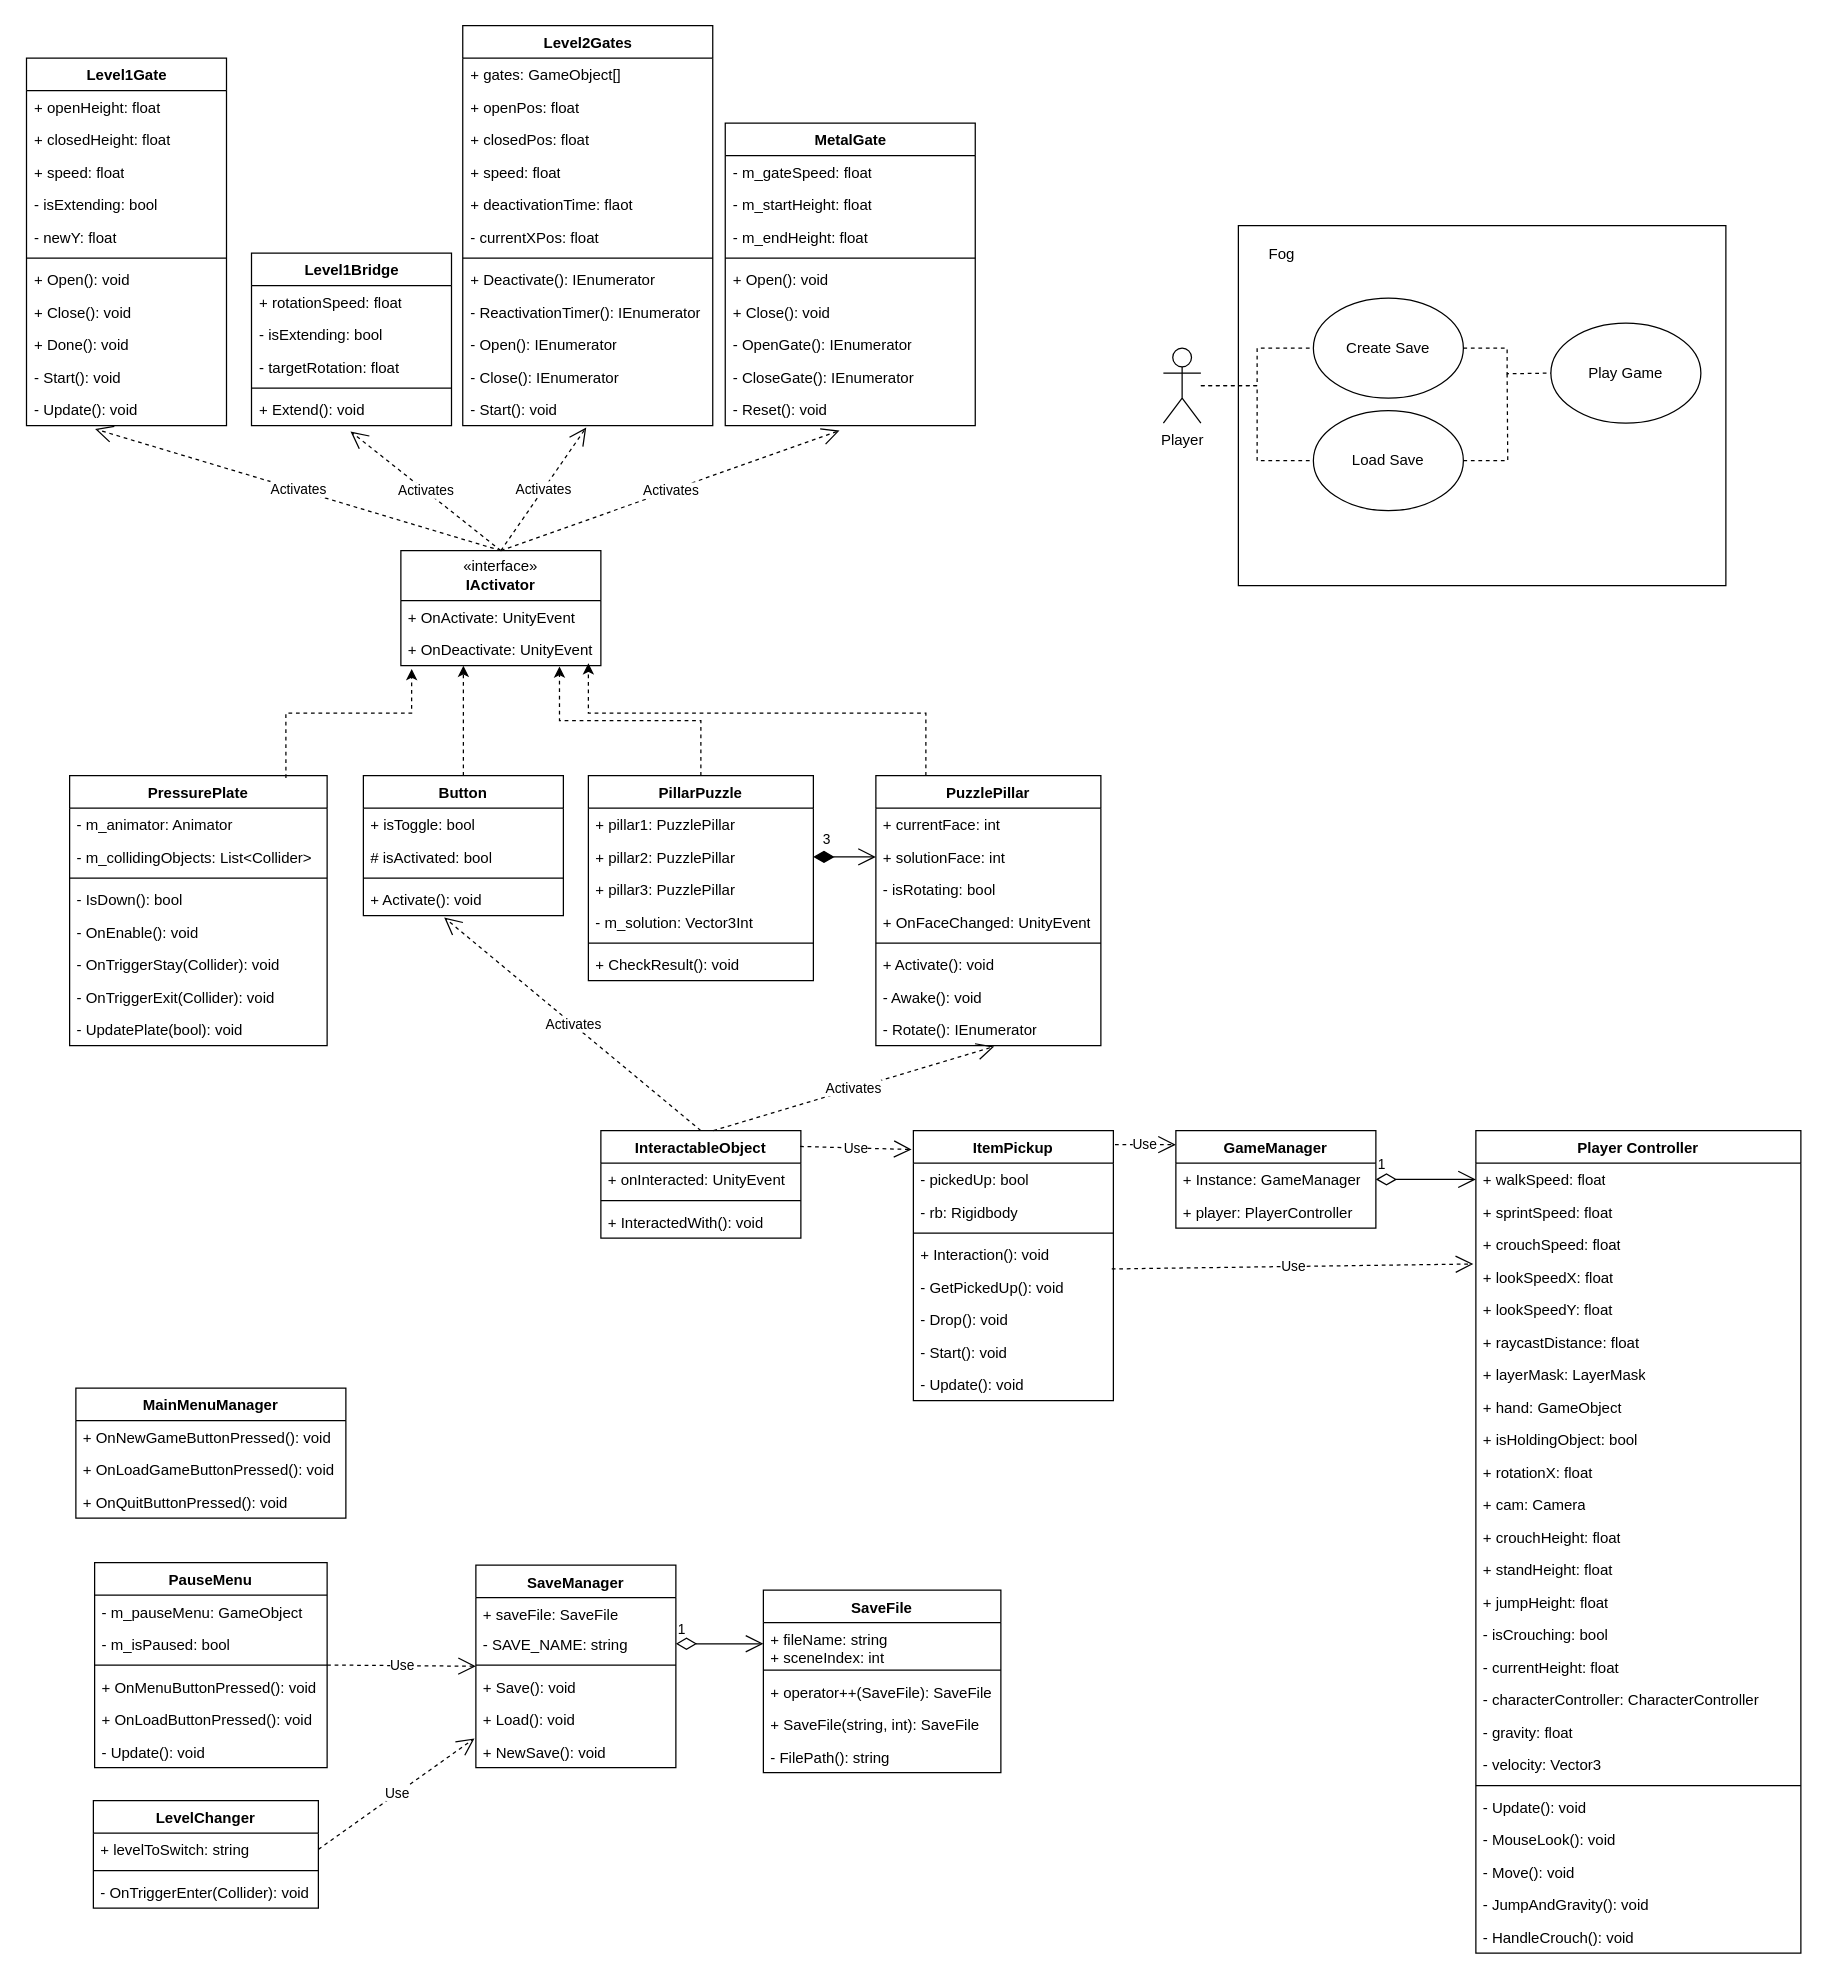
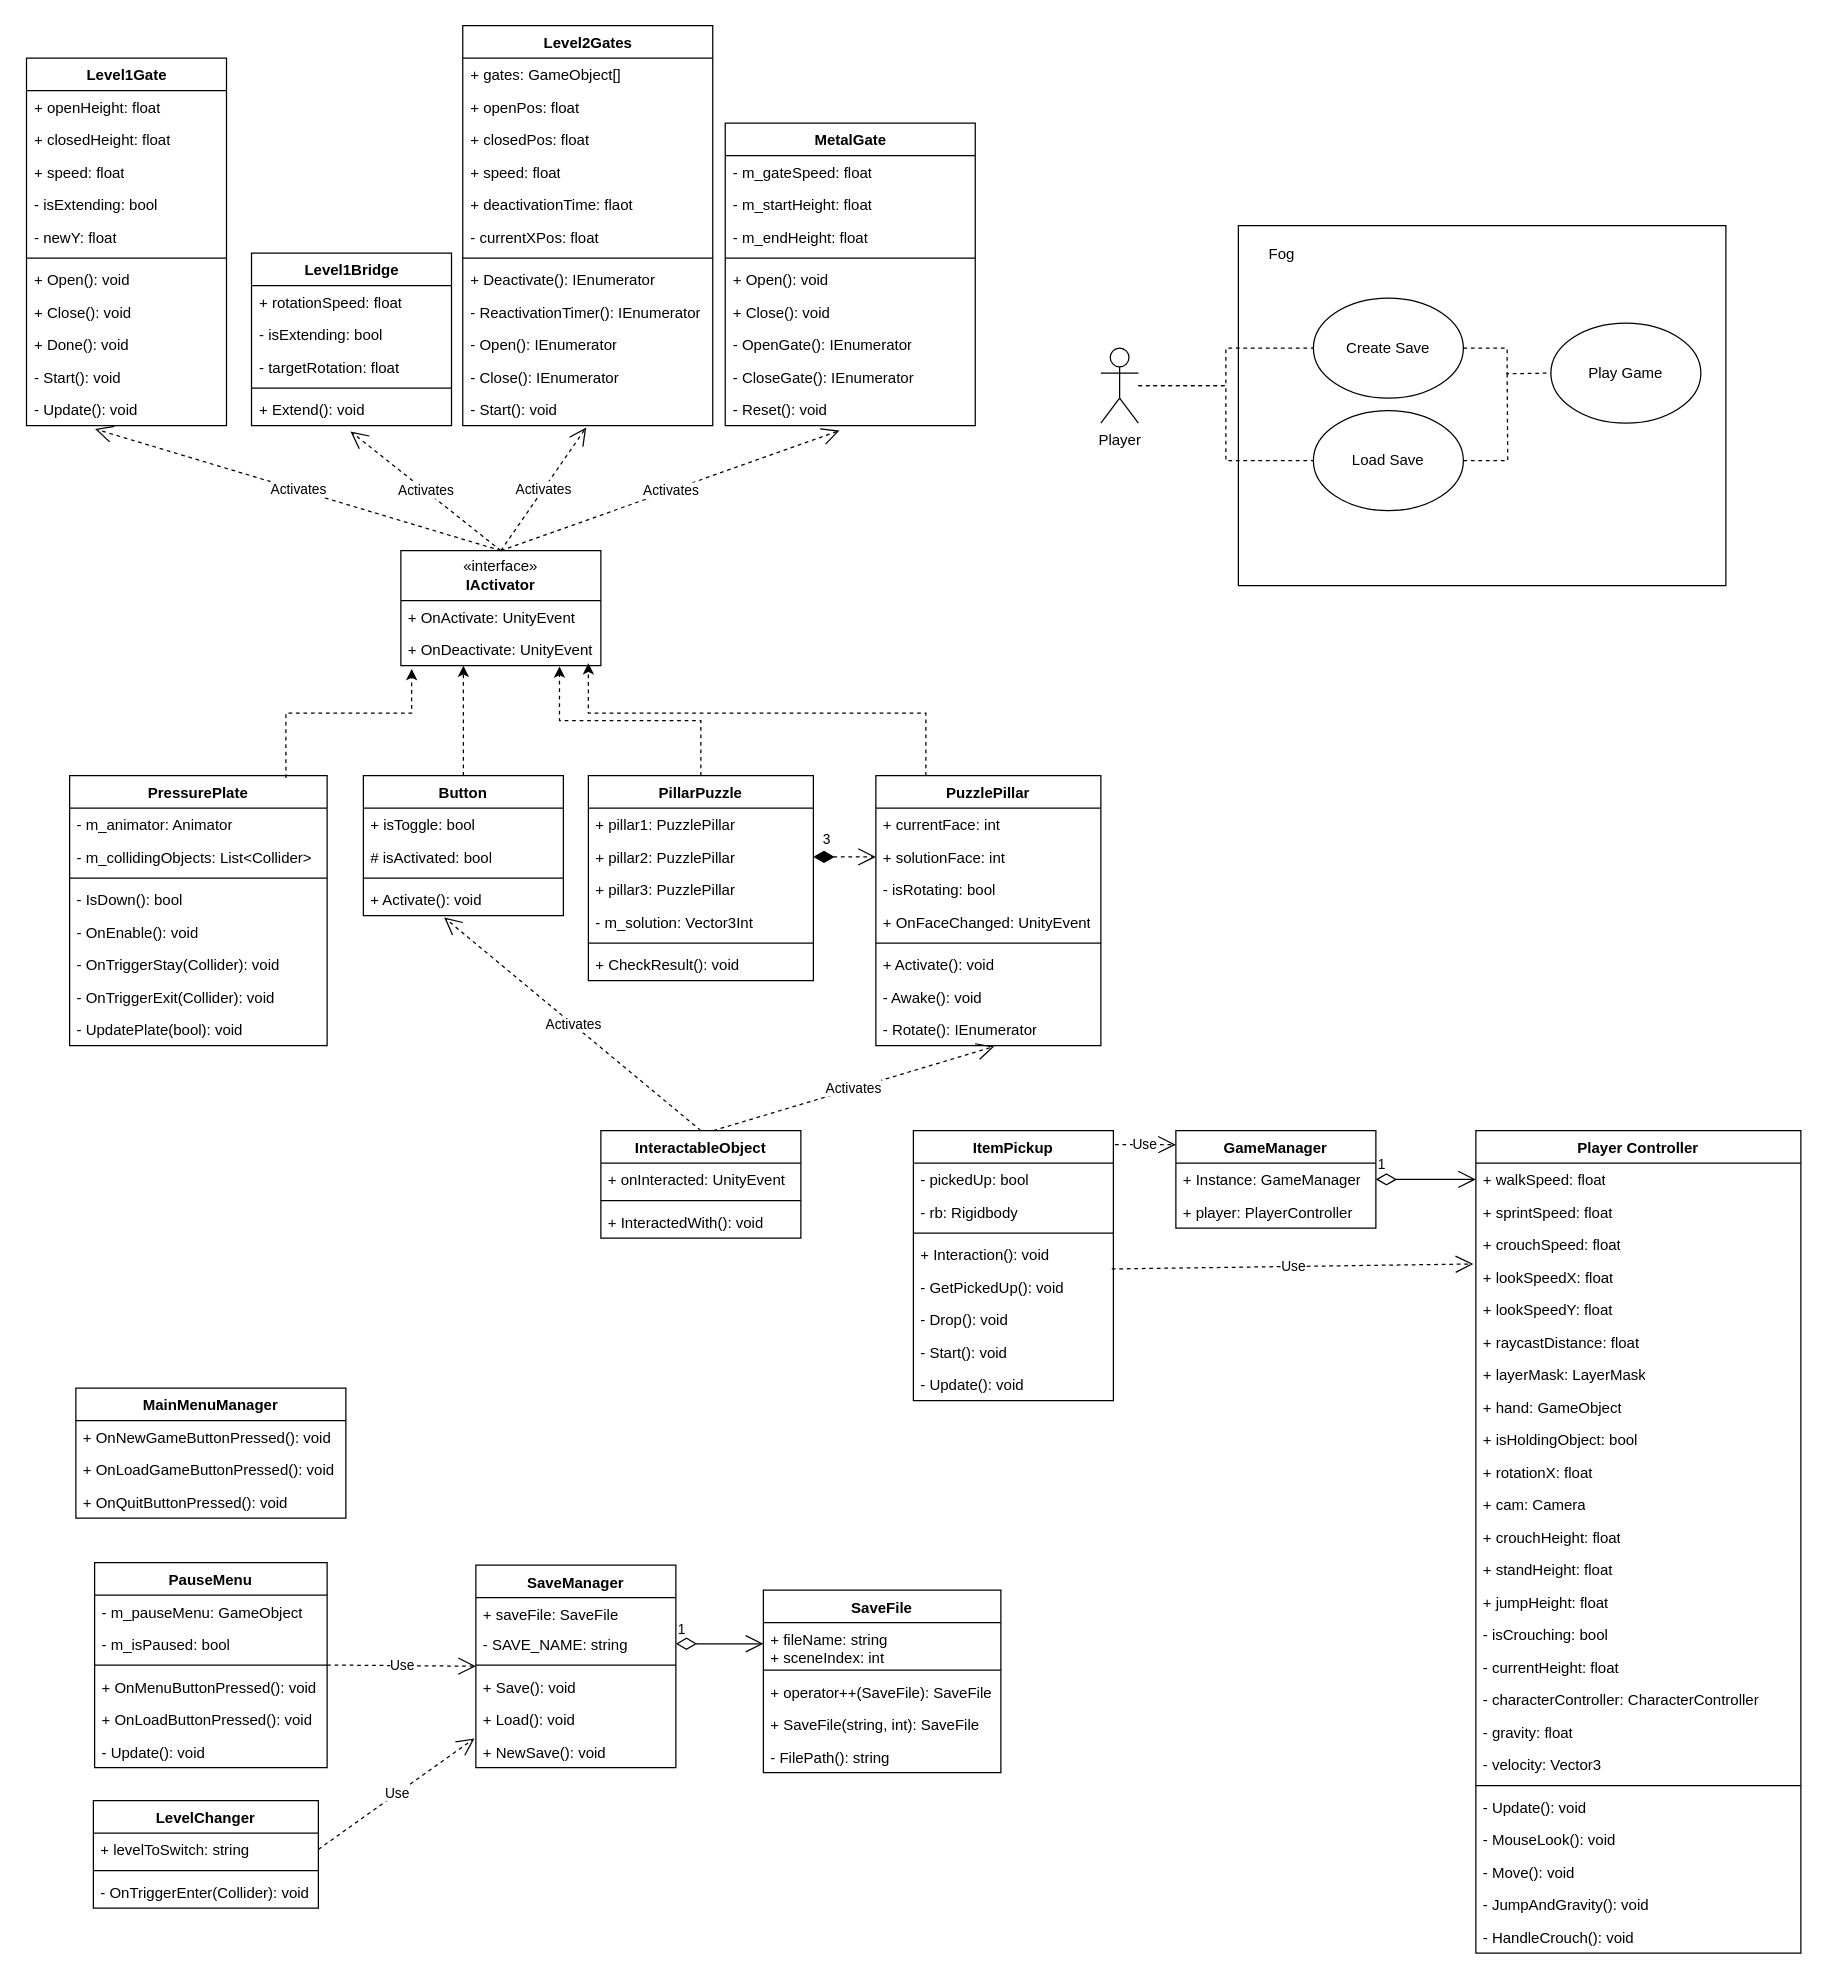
(1182, 386) -> (1119, 386)
(853, 857) -> (853, 857)
(854, 1148) -> none
